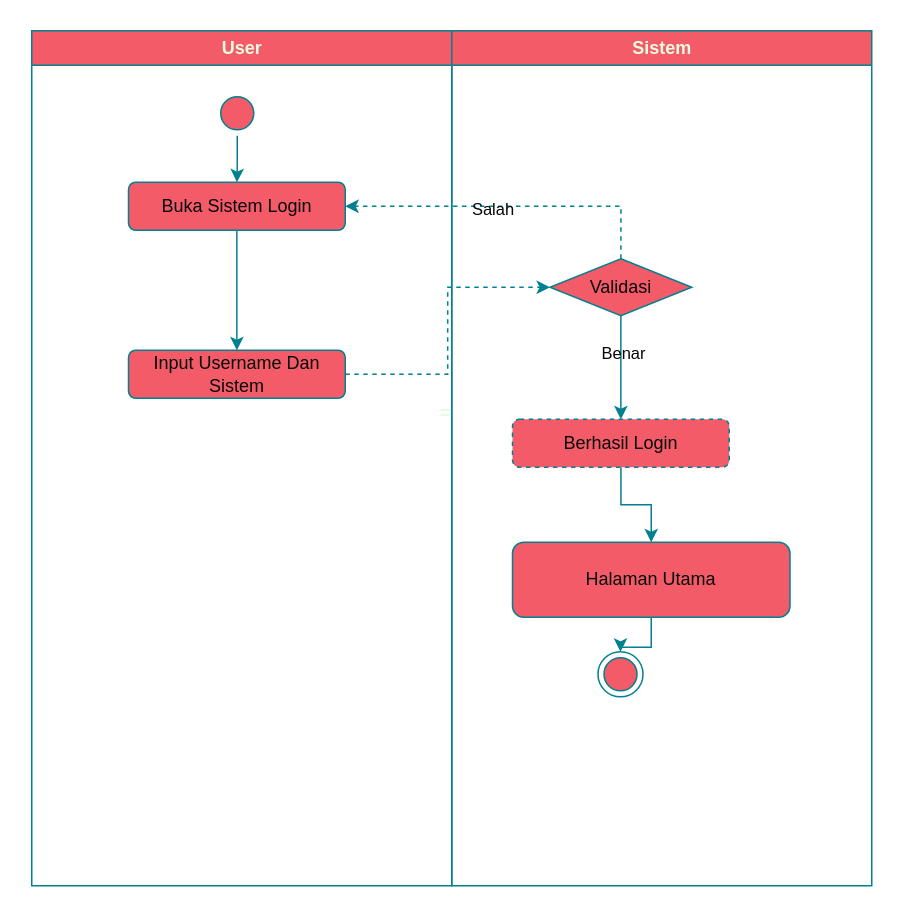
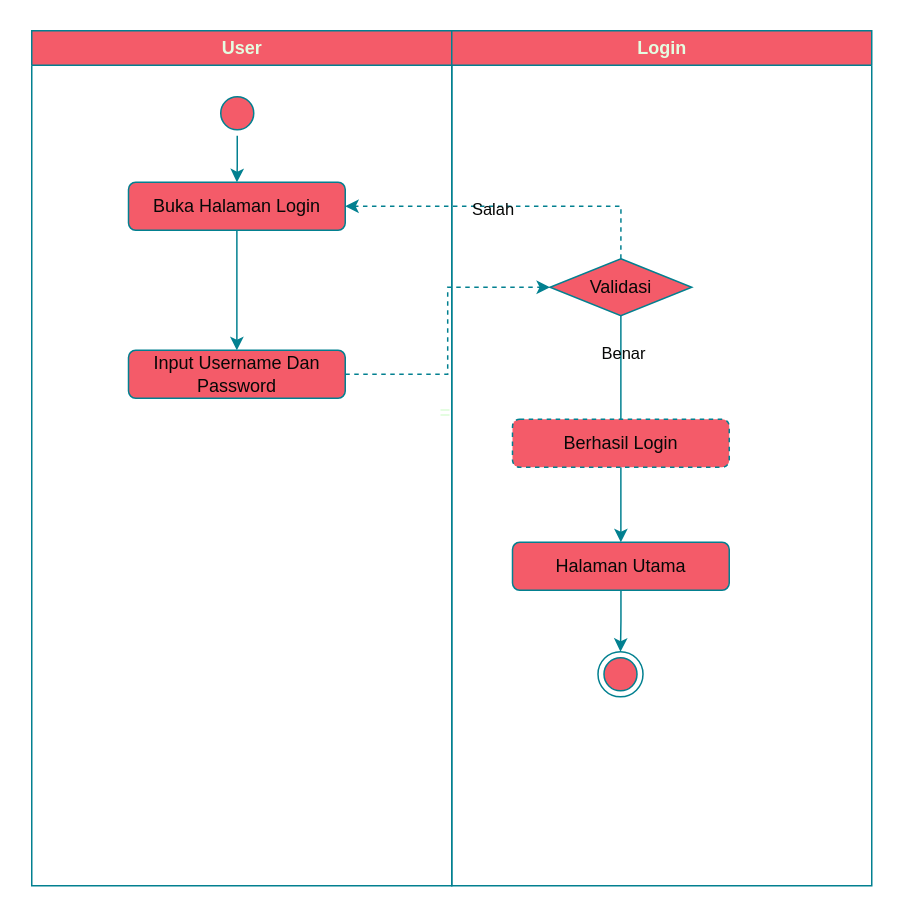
(662, 49) -> (662, 49)
(237, 206) -> (237, 206)
(237, 374) -> (237, 374)
(621, 408) -> (621, 412)
(651, 580) -> (621, 566)
